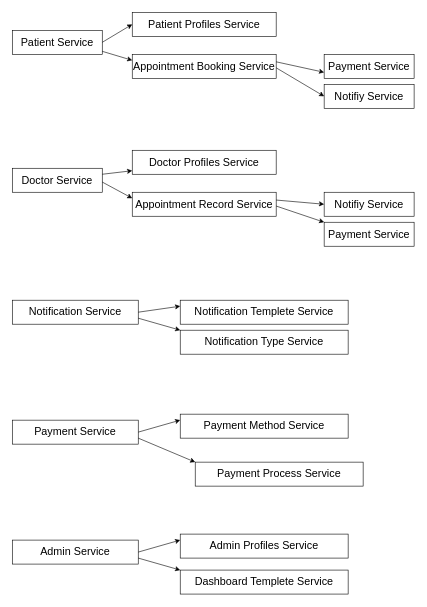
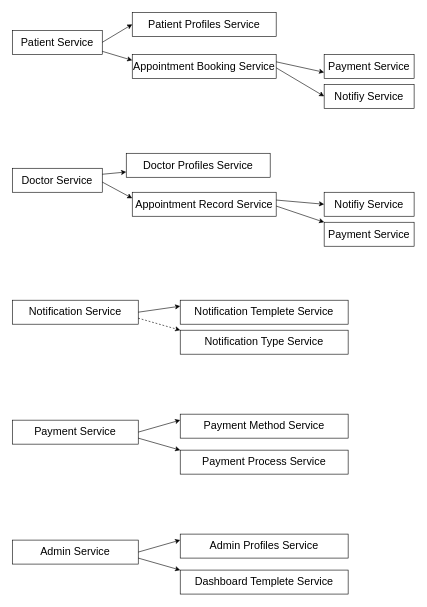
(204, 162) -> (198, 165)
(157, 324) -> (157, 324)
(279, 474) -> (264, 462)
